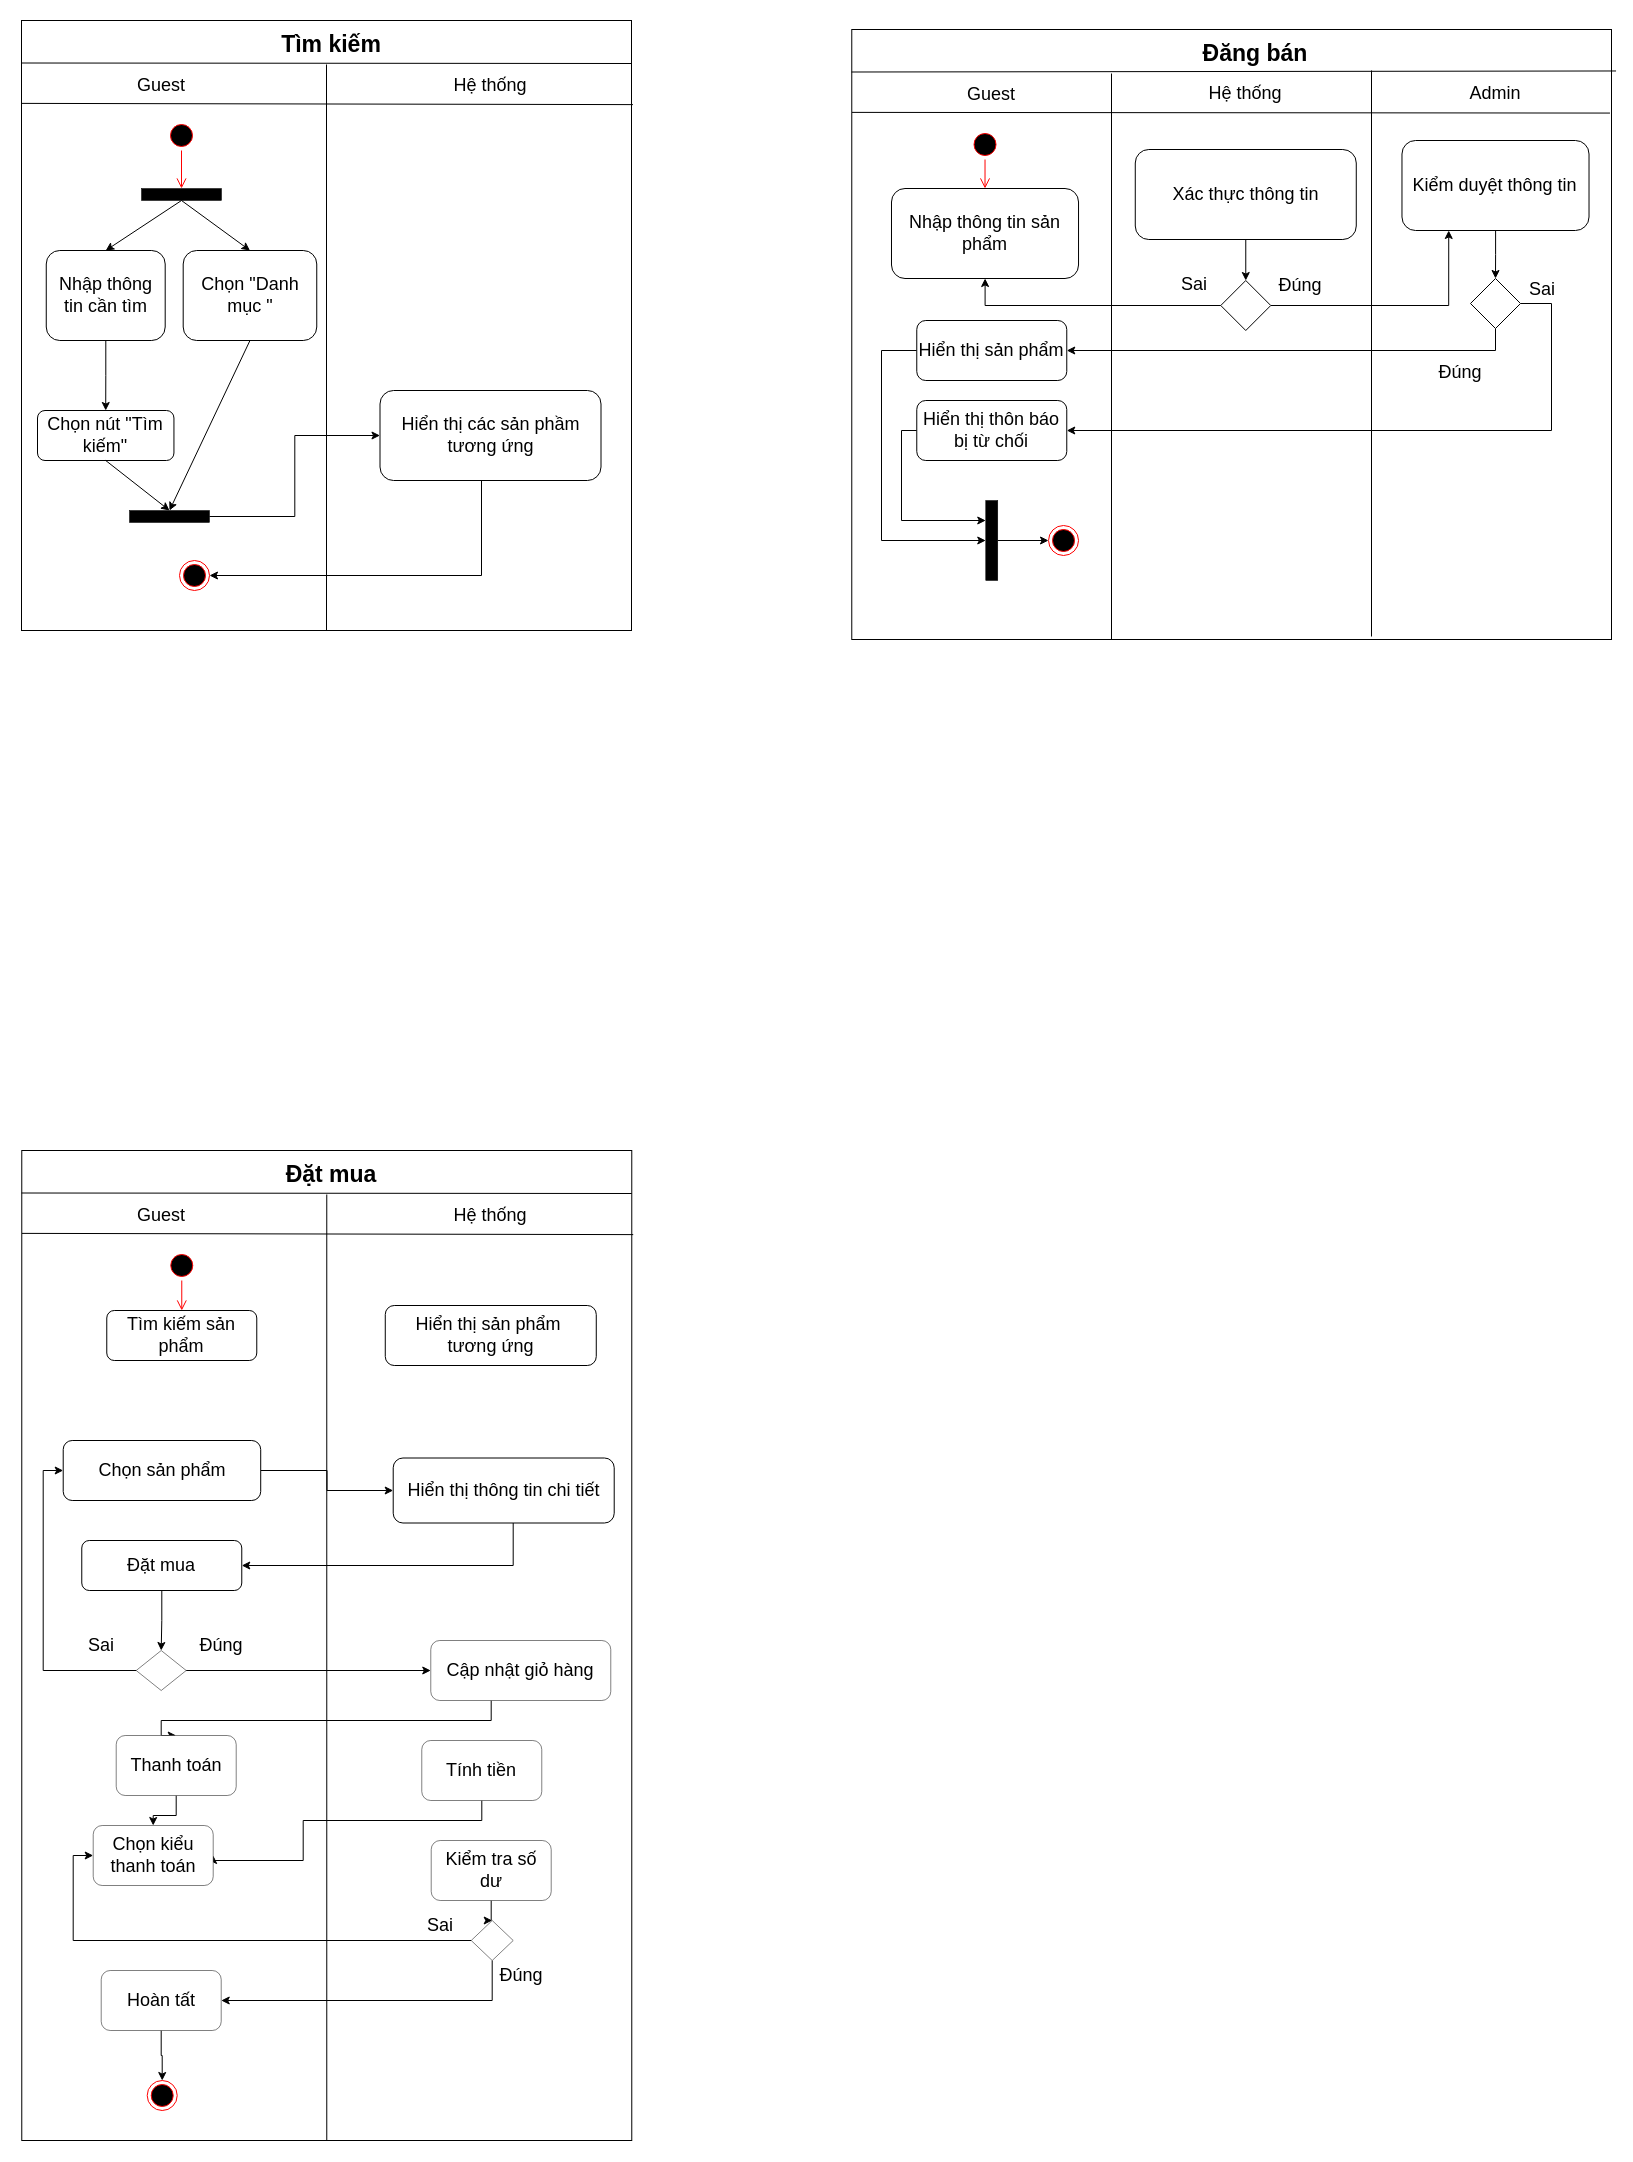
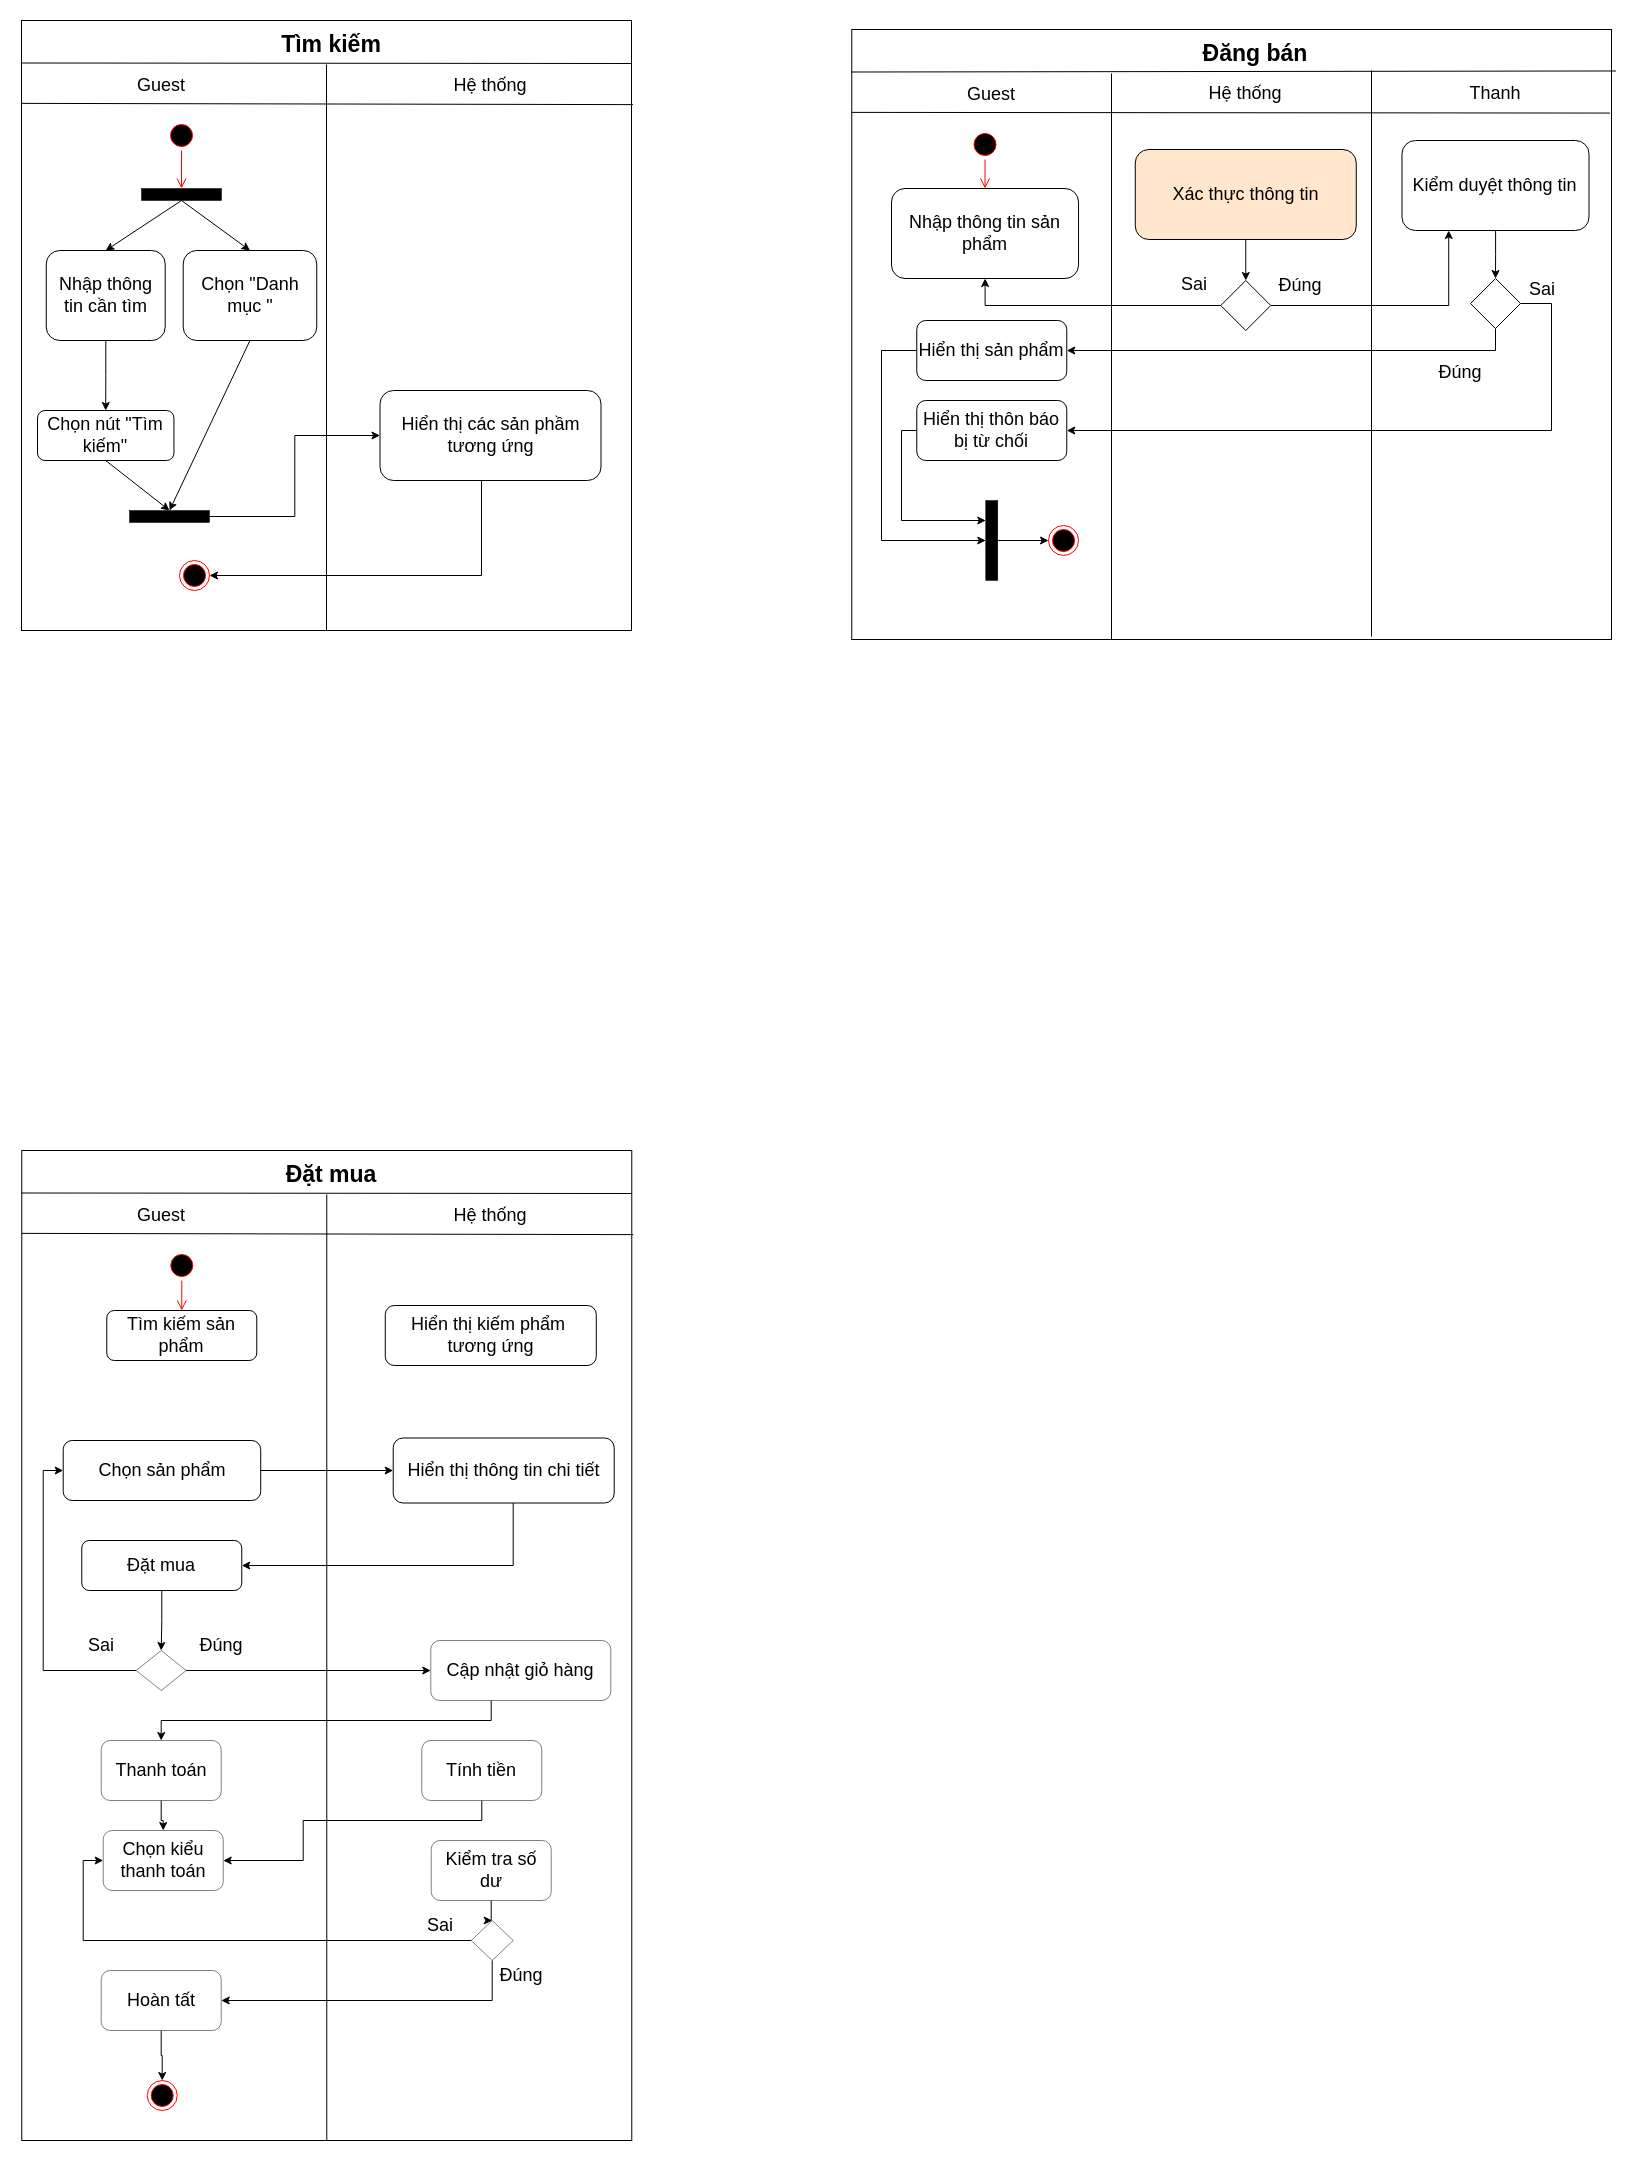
(1496, 94) -> (1496, 94)
(1246, 195) -> (1246, 195)
(491, 1336) -> (491, 1336)
(504, 1491) -> (504, 1471)
(176, 1766) -> (161, 1771)
(153, 1856) -> (163, 1861)
